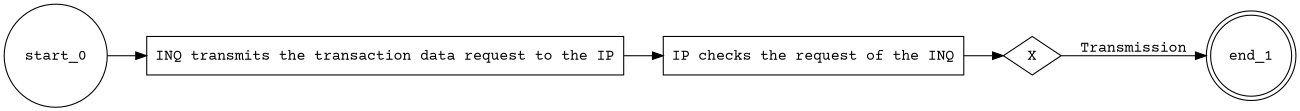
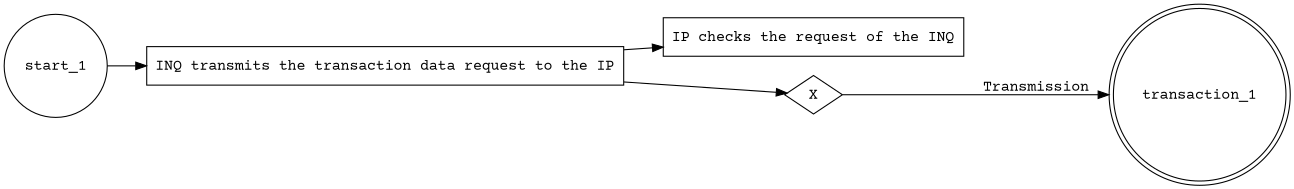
(56, 56) -> (56, 66)
(978, 56) -> (700, 87)
(1251, 56) -> (1200, 95)
